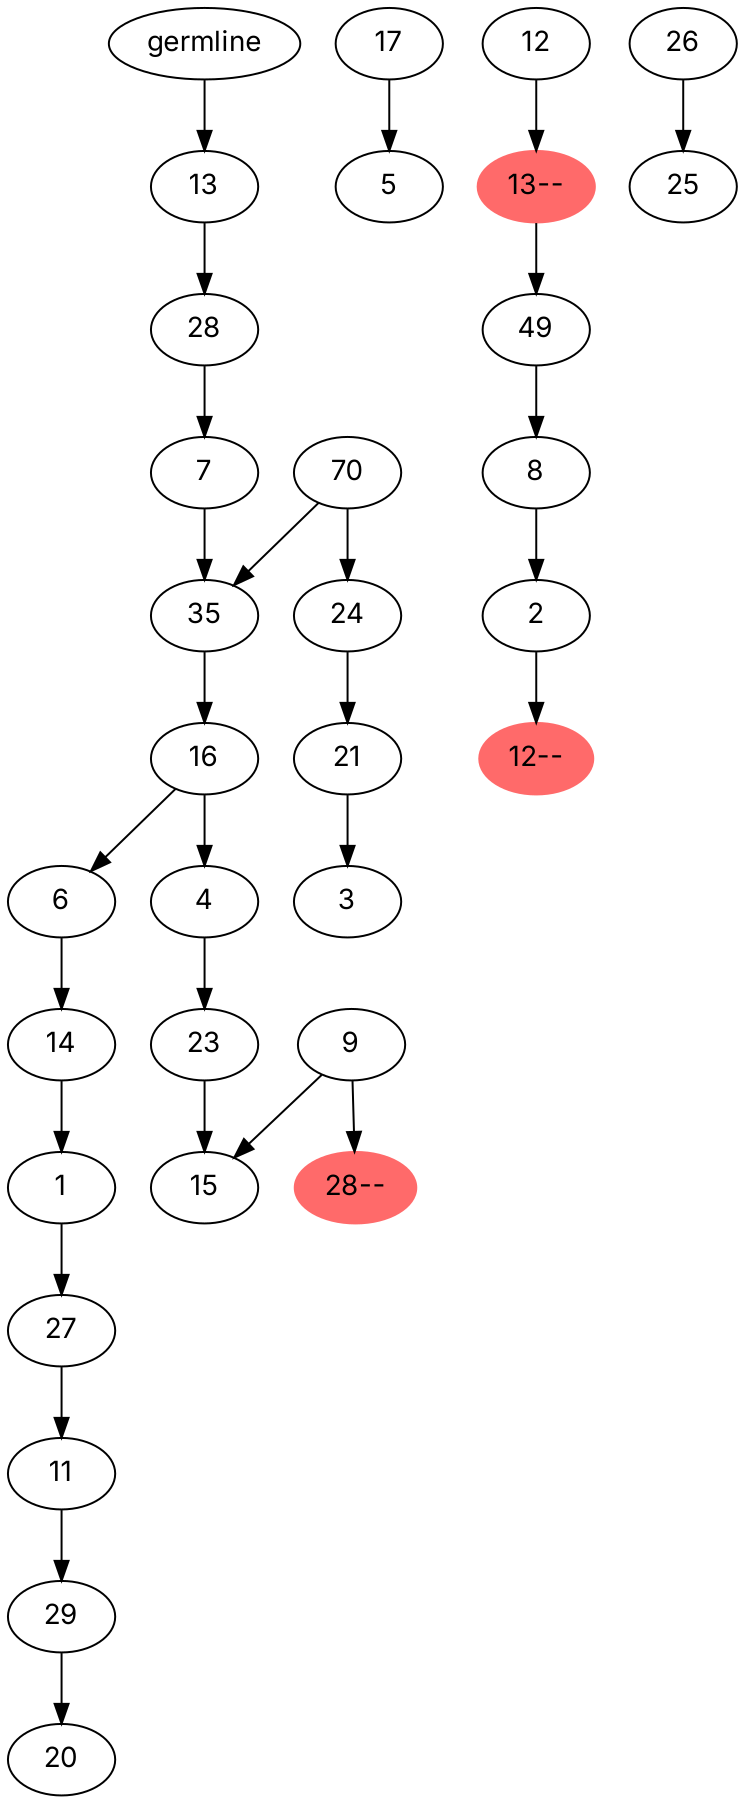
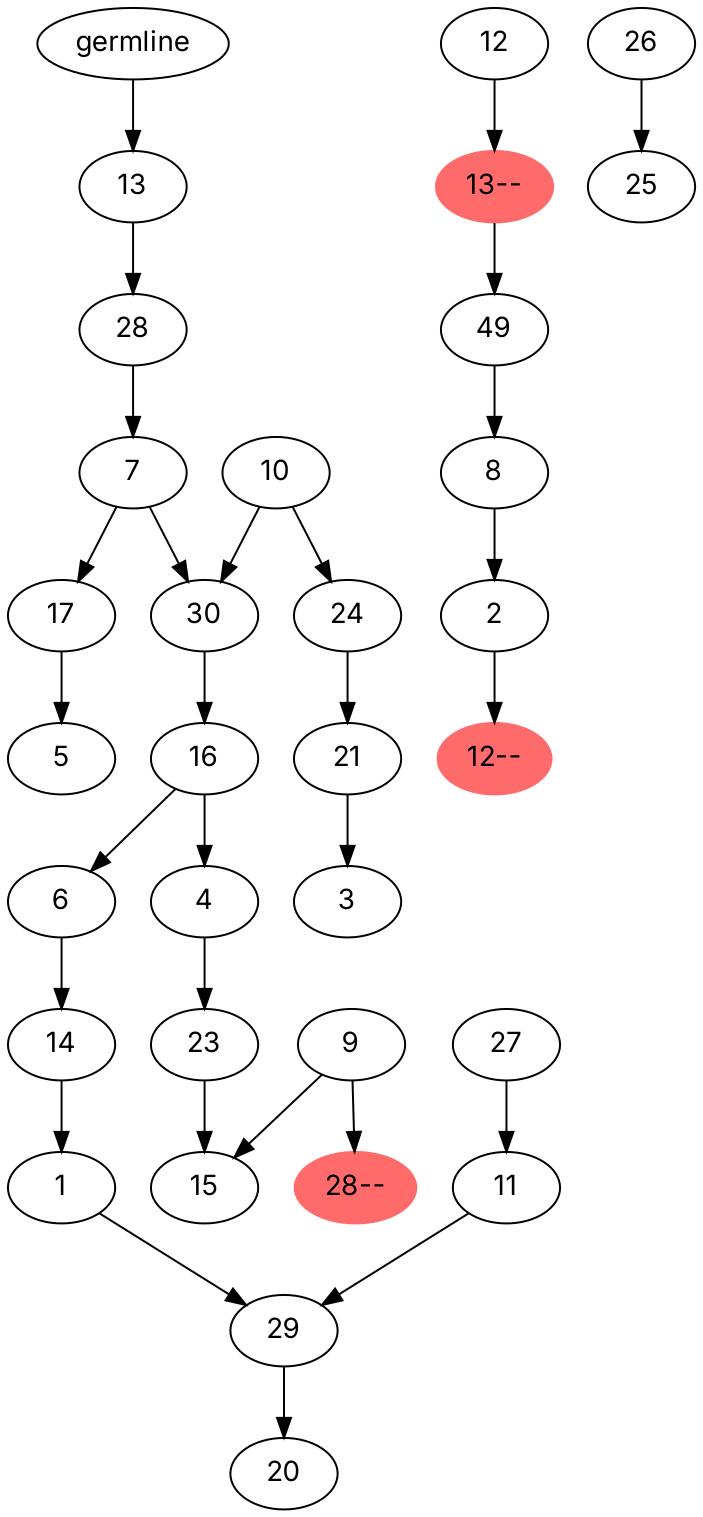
(348, 473) -> (276, 473)
none -> (102, 535)
(205, 616) -> (205, 616)
(62, 1249) -> (164, 1254)
